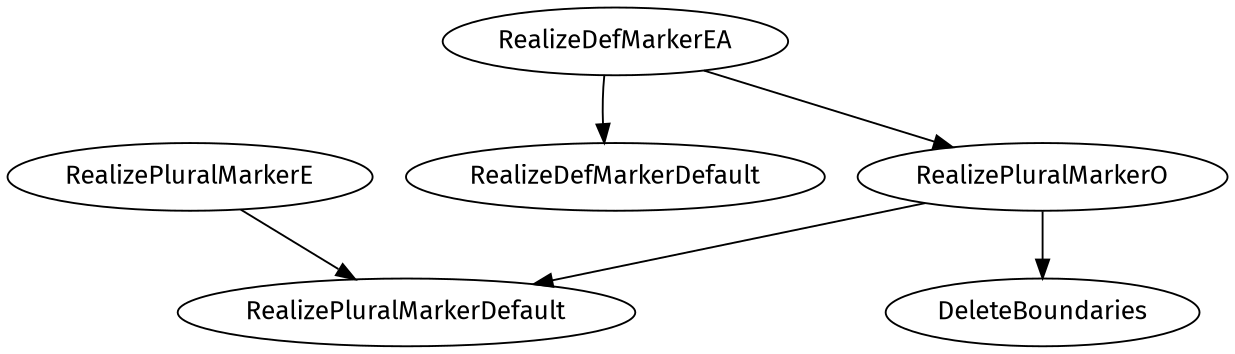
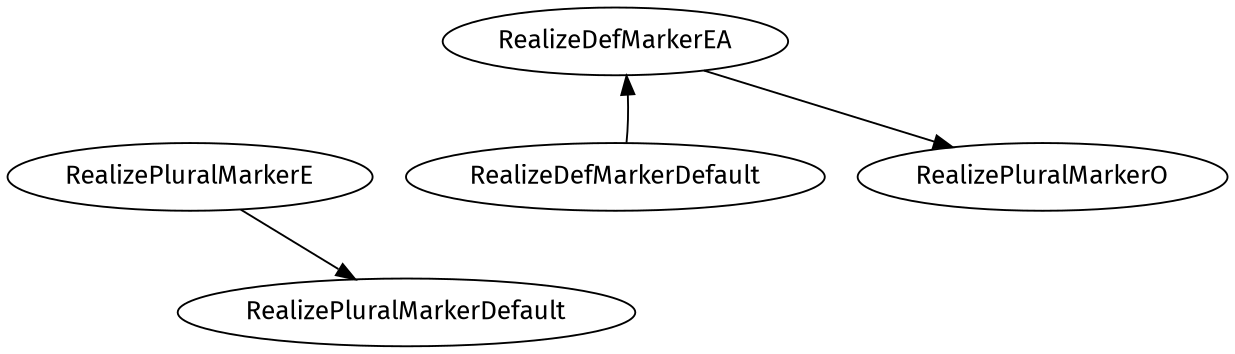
(603, 100) -> (628, 119)
(739, 242) -> none
(1043, 312) -> none
